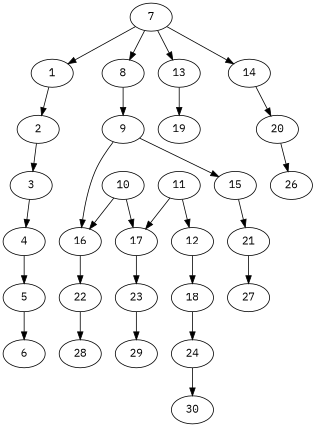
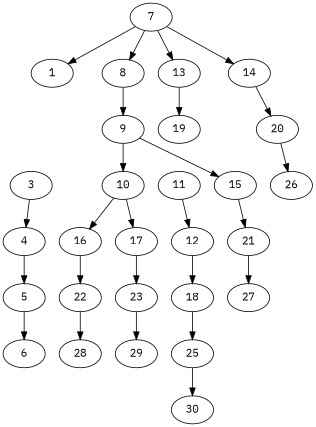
(38, 129) -> none
(92, 179) -> (123, 154)
(160, 210) -> none
(192, 354) -> (192, 354)
